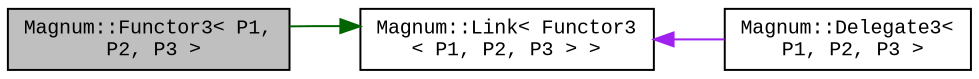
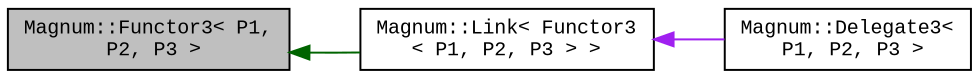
(315, 26) -> (335, 53)
